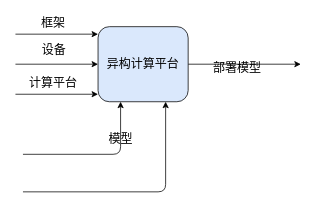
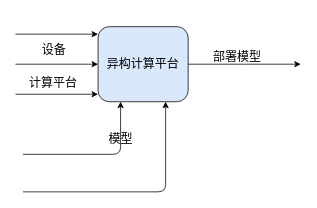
(53, 23) -> none
(237, 68) -> (237, 57)
